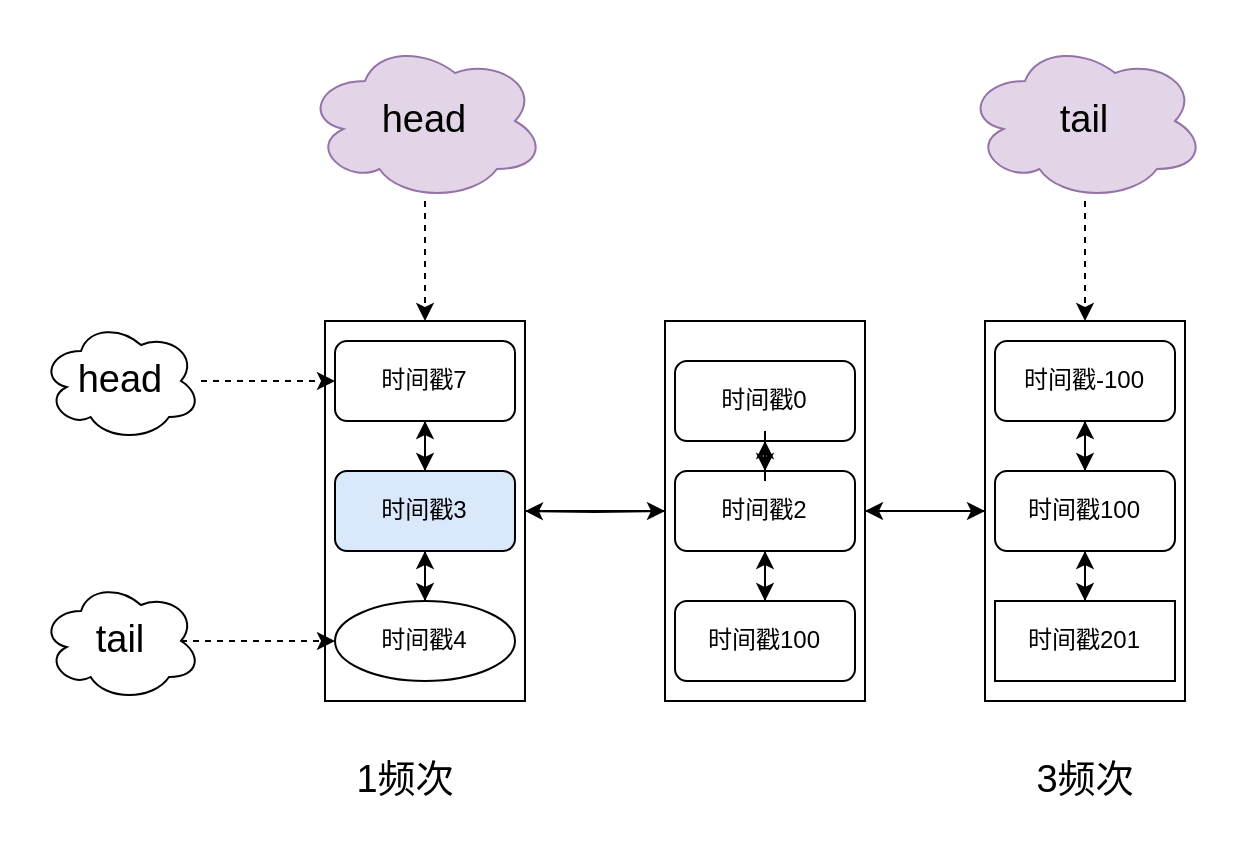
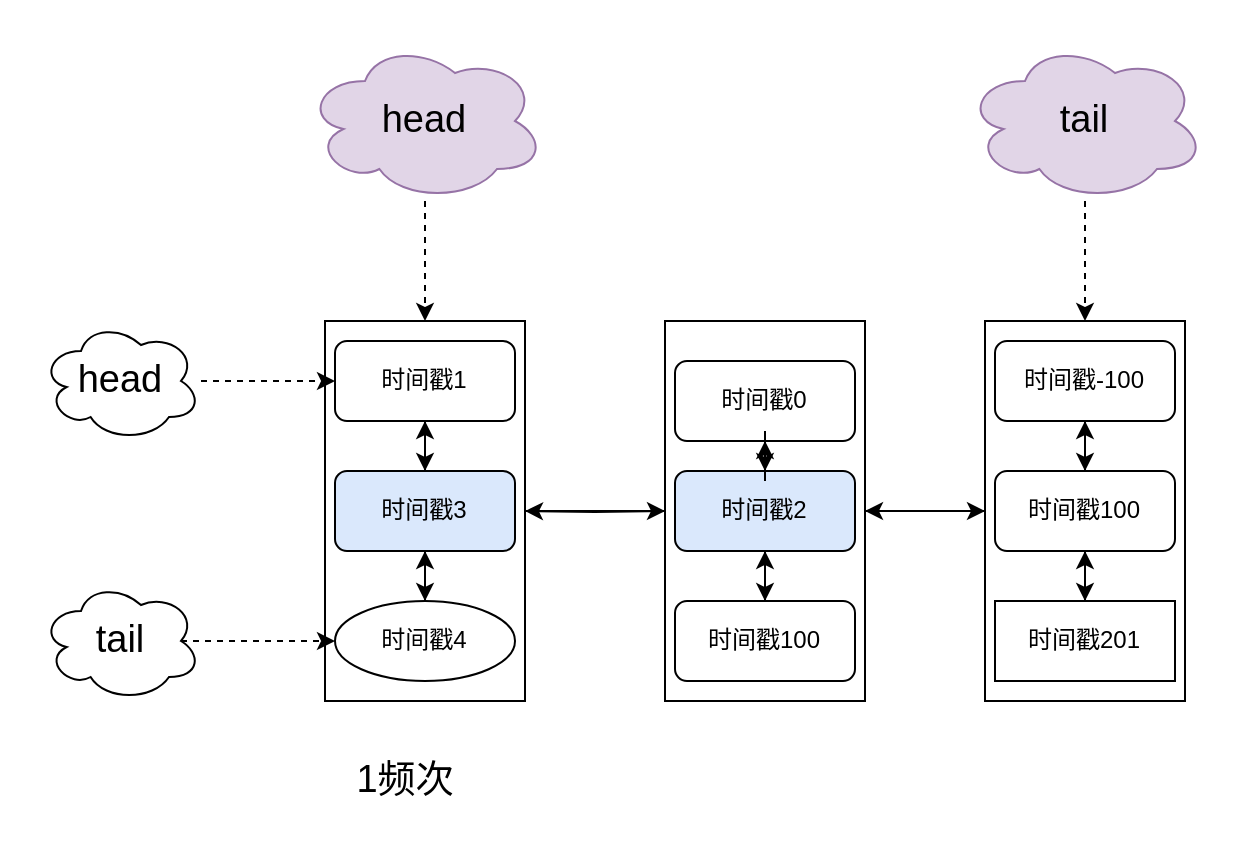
(425, 381) -> (425, 381)
(765, 511) -> (765, 511)
(1085, 781) -> none
